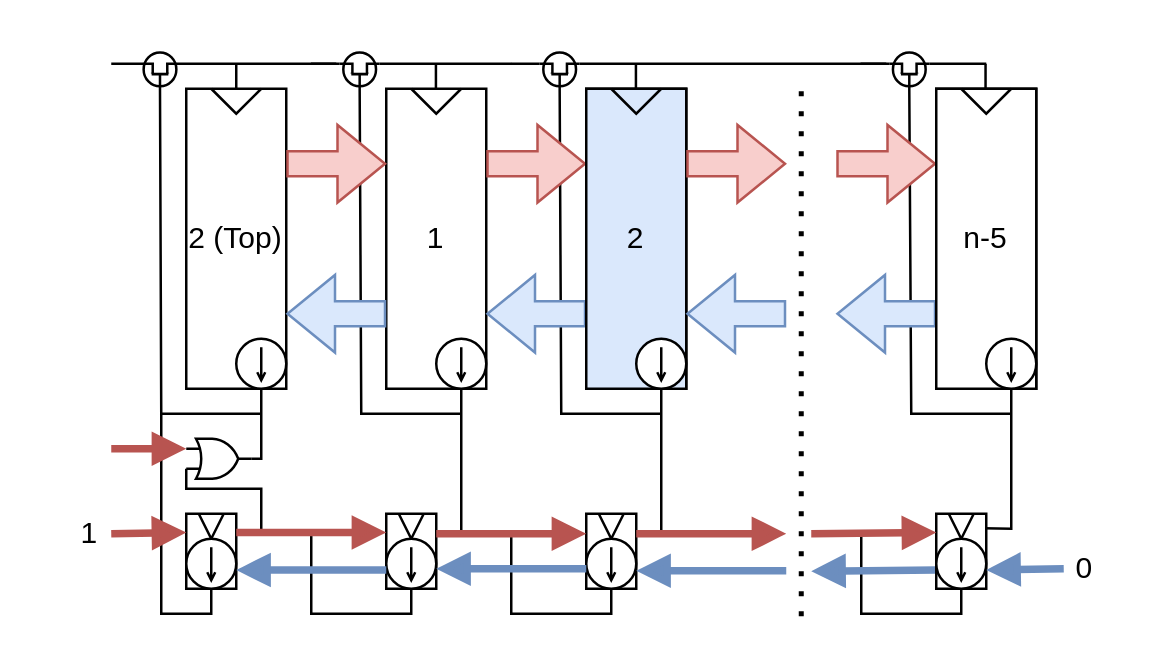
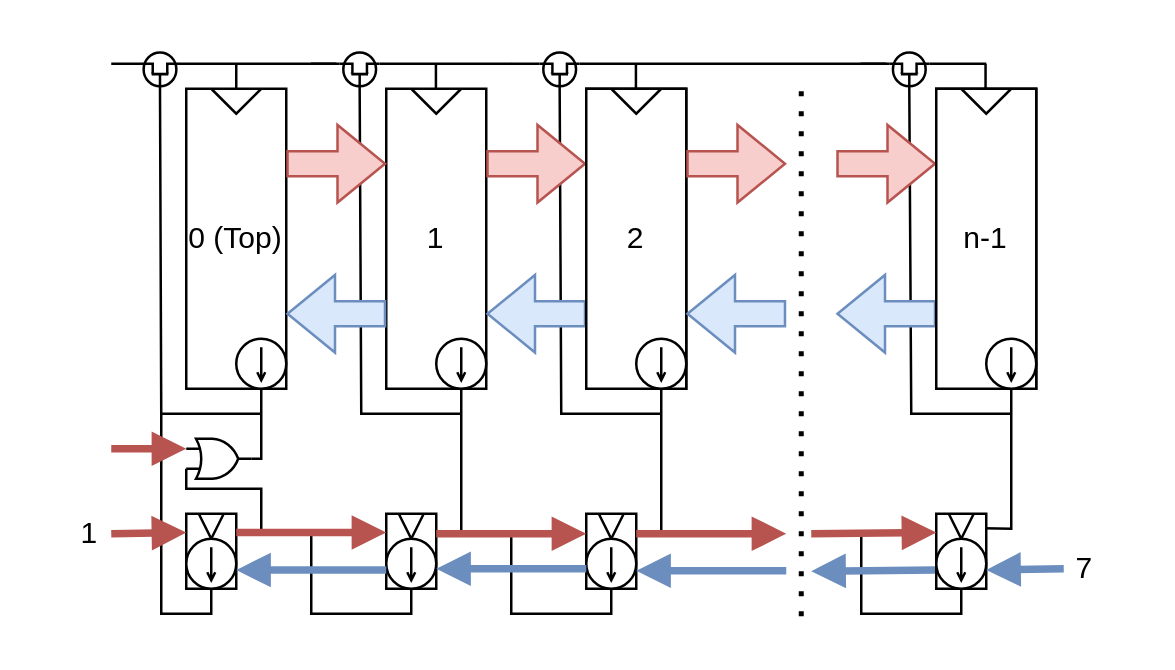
(236, 239) -> (236, 239)
(636, 239) -> (636, 239)
(986, 239) -> (986, 239)
(1085, 569) -> (1085, 569)
